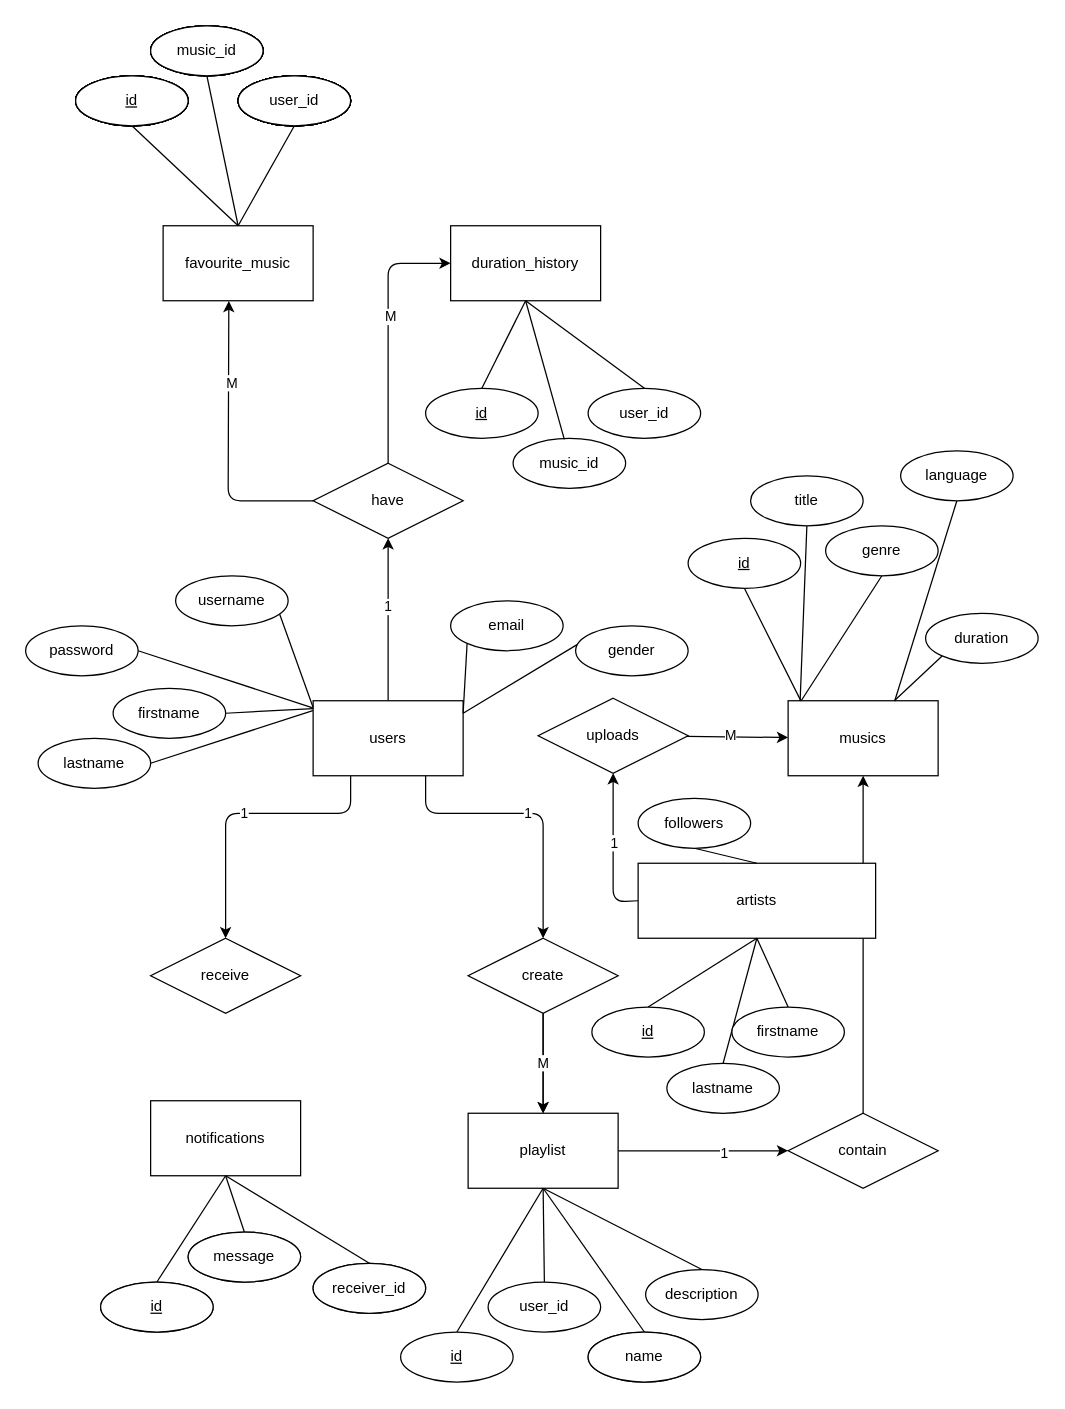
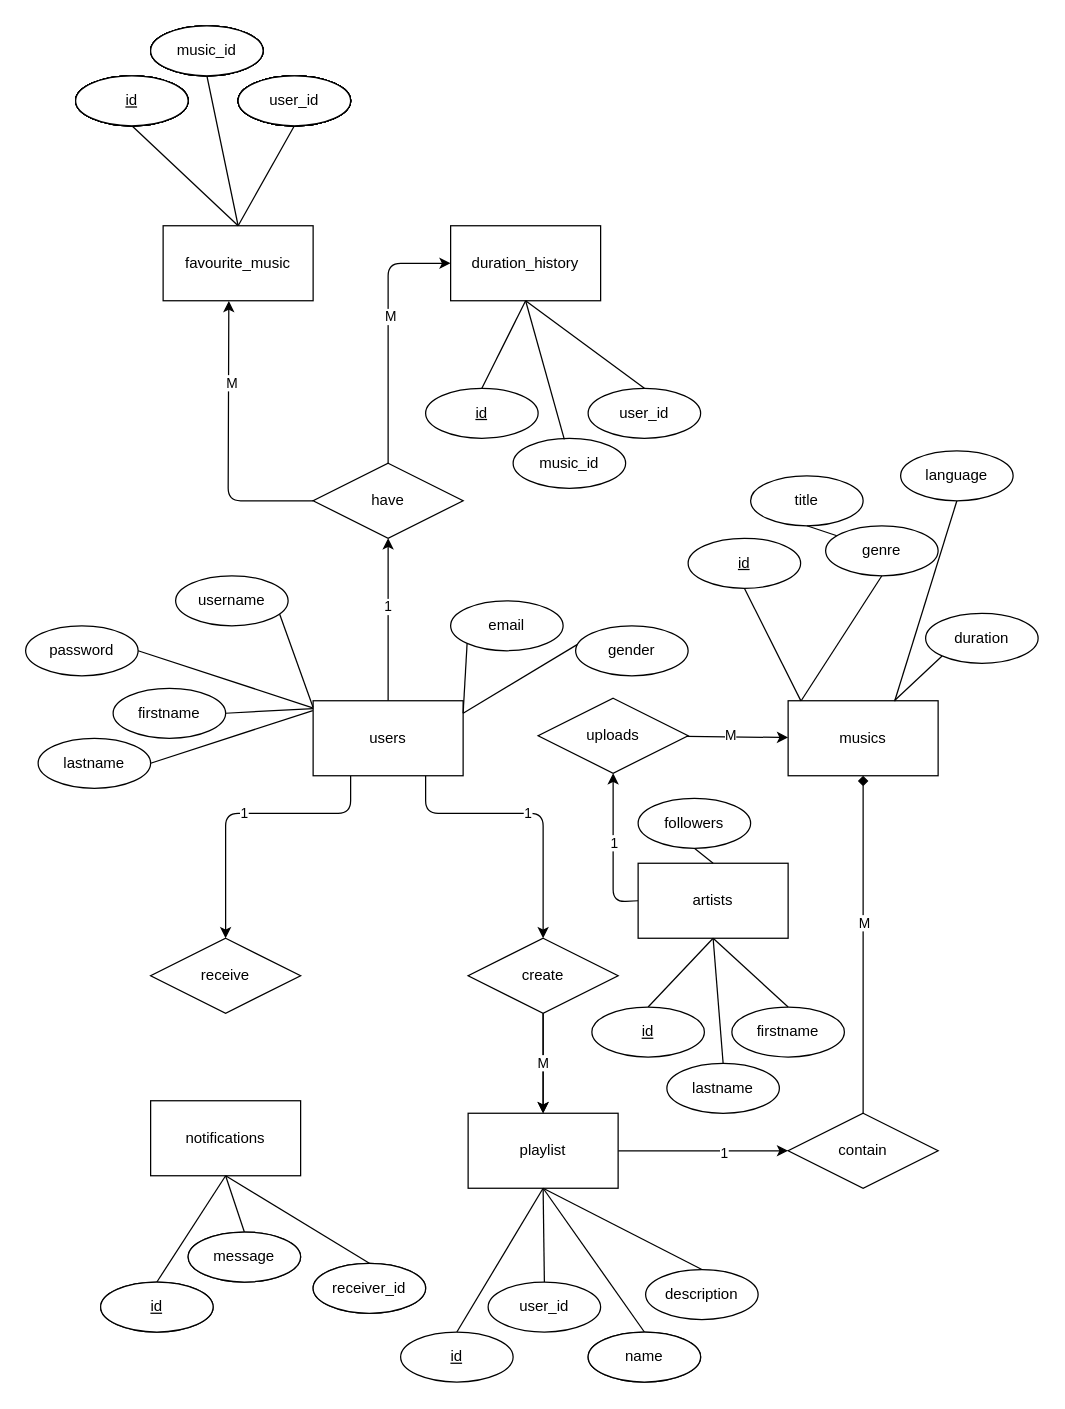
(804, 610) -> (821, 530)
(863, 786) -> (863, 786)
(757, 901) -> (713, 901)
